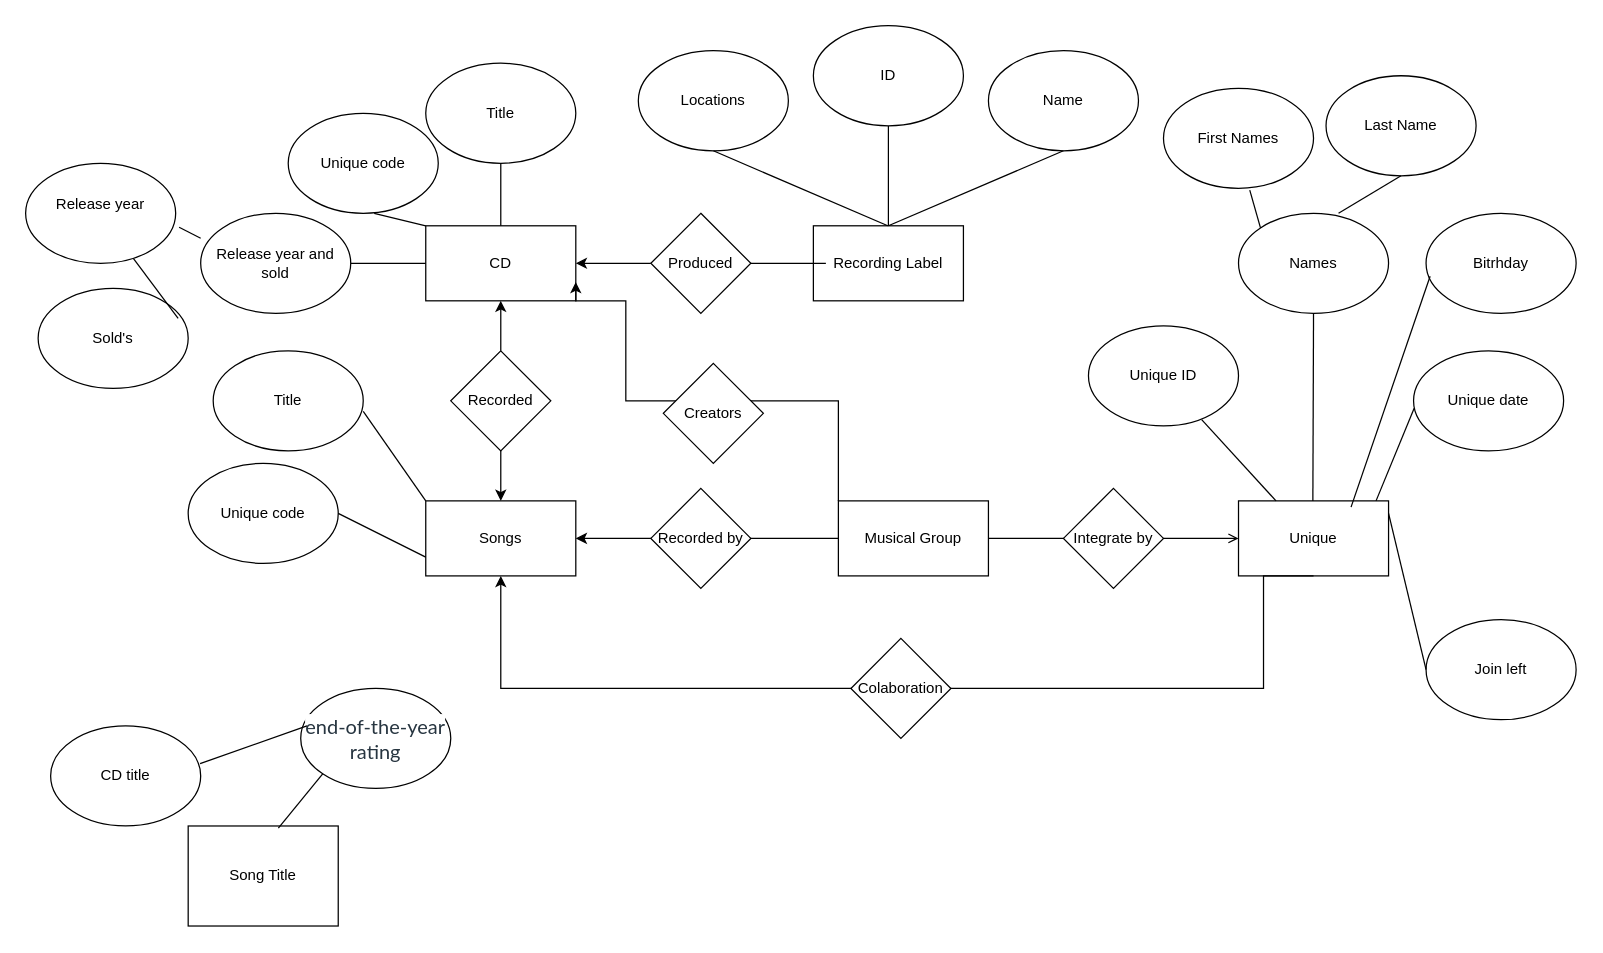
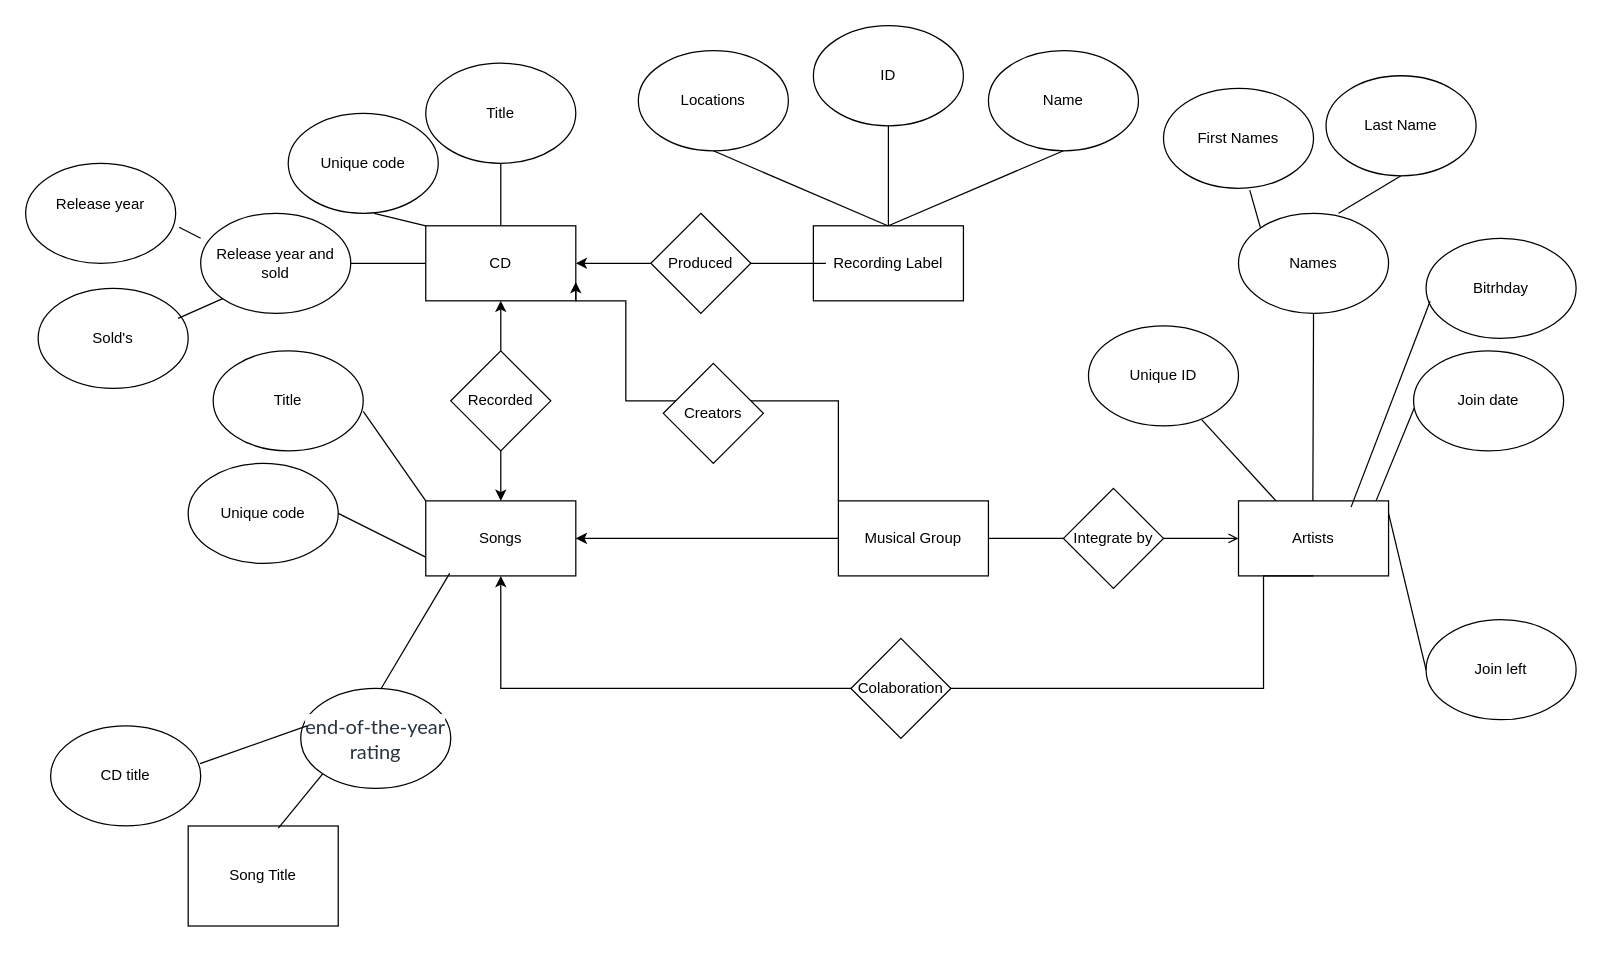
(1501, 263) -> (1501, 288)
(156, 288) -> (200, 308)
(1488, 401) -> (1488, 401)
(701, 538) -> none
(1313, 538) -> (1313, 538)
none -> (415, 631)
